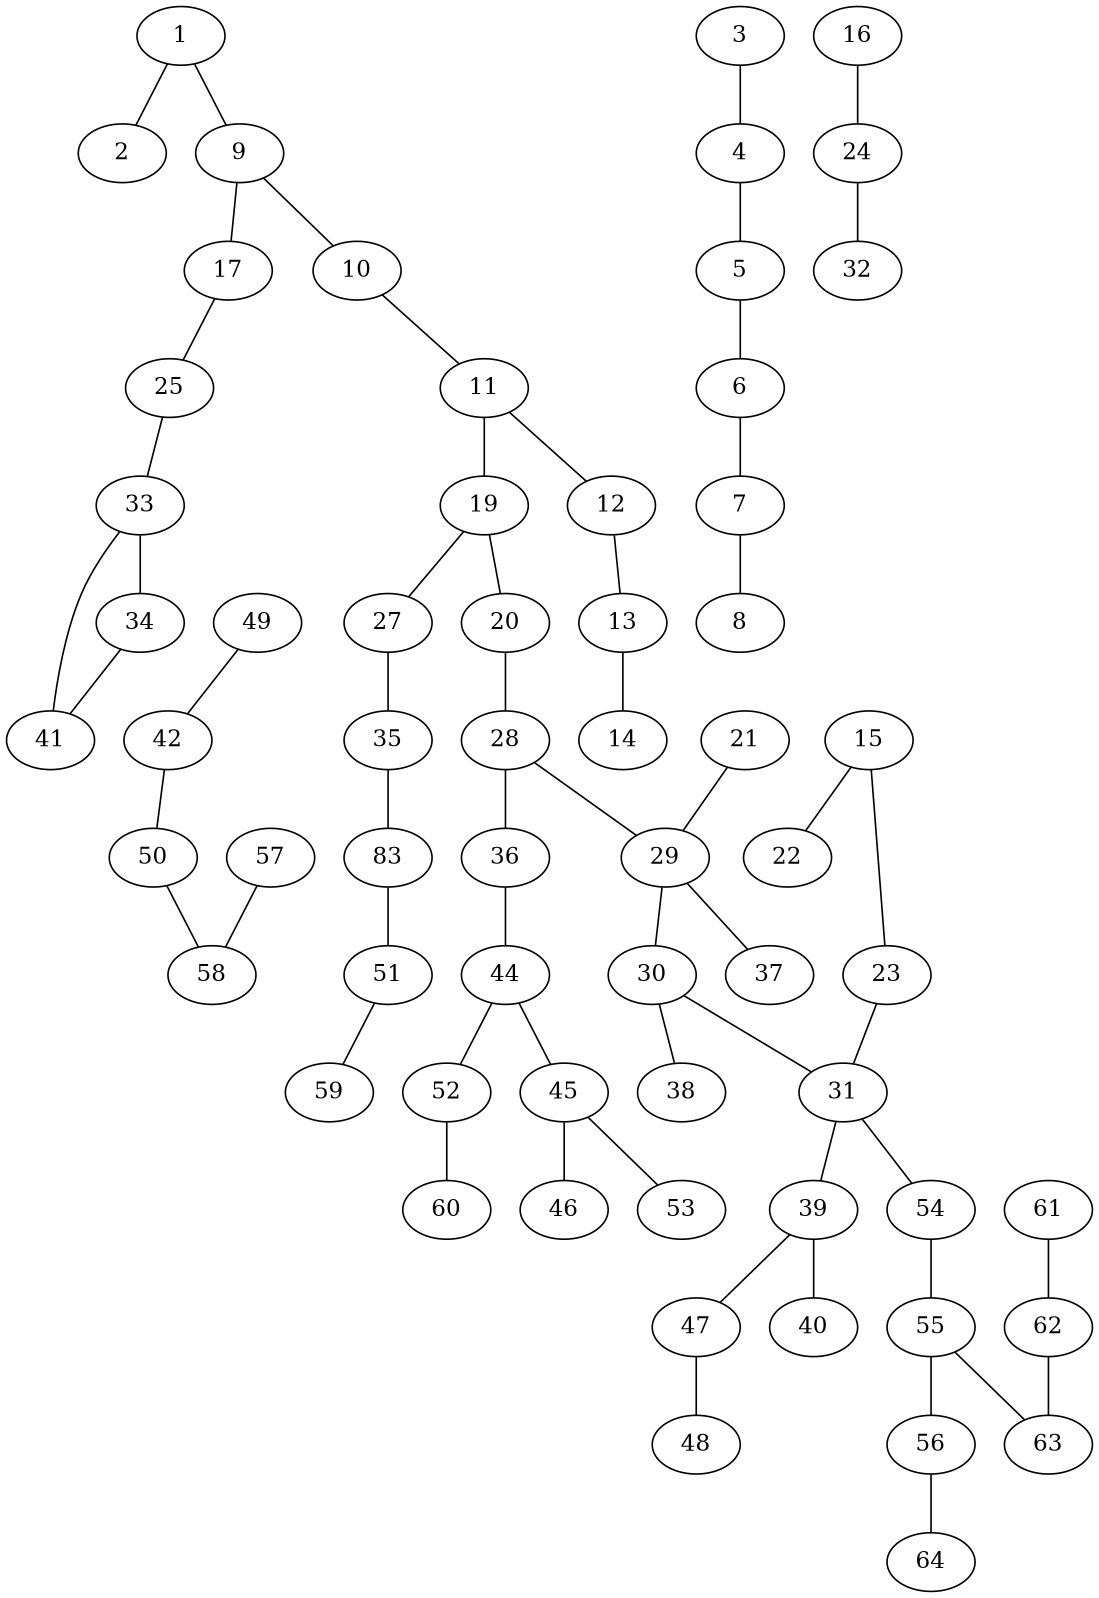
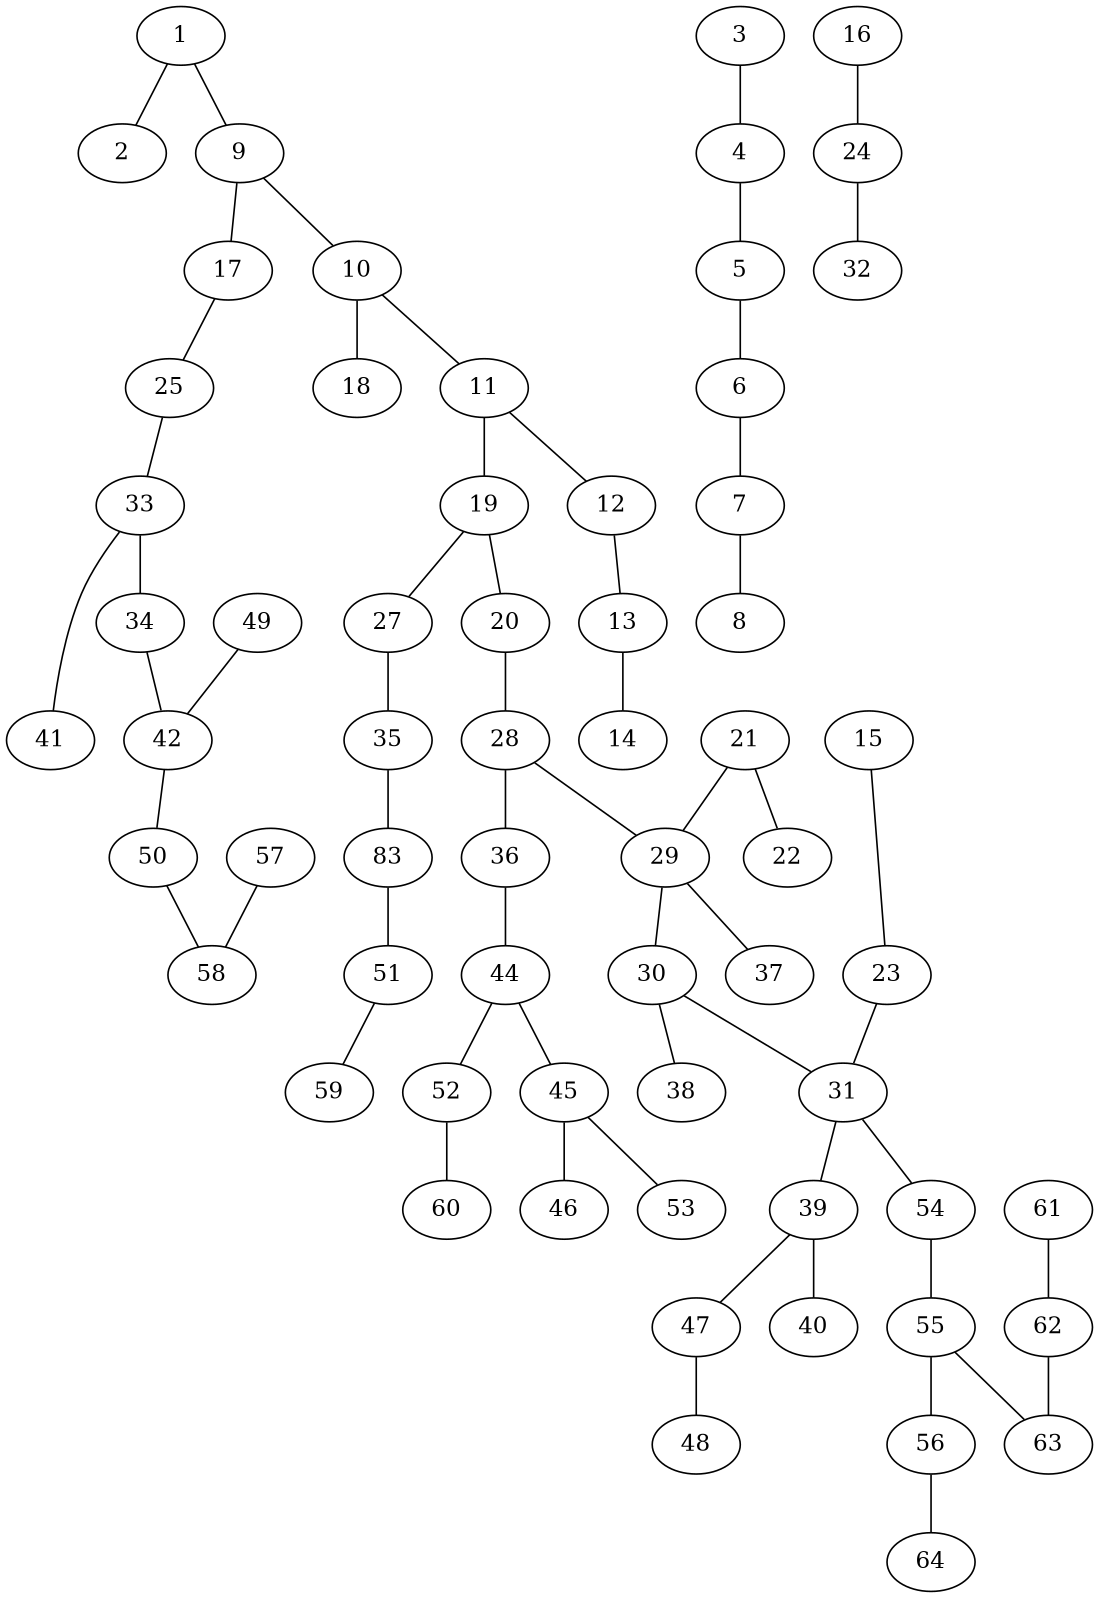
none -> (357, 388)
(95, 682) -> (154, 681)
(828, 799) -> (766, 799)
